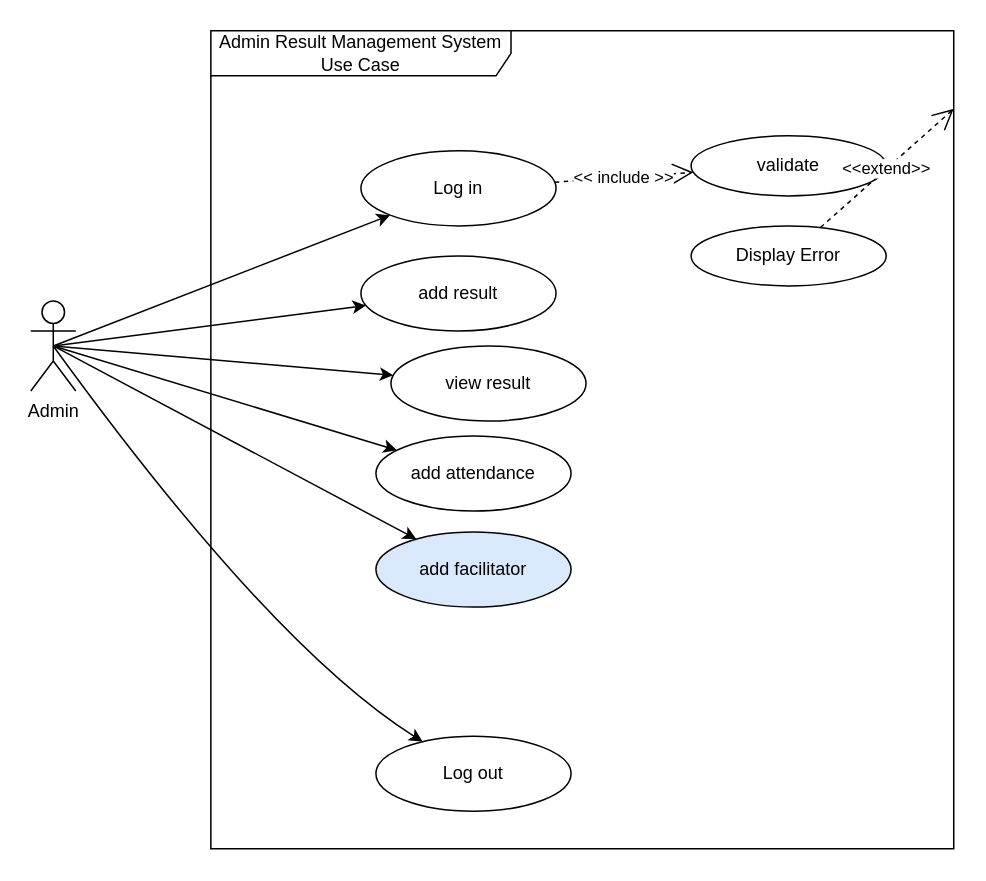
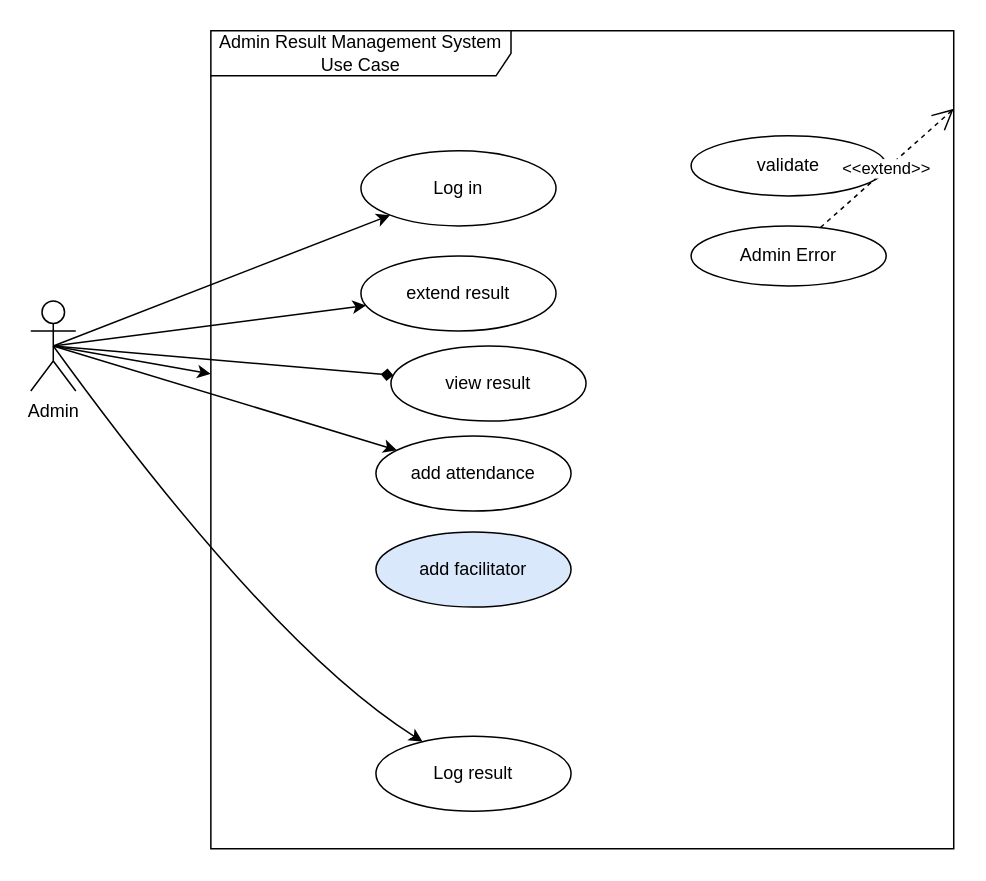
(622, 177) -> none
(788, 256) -> (788, 256)
(458, 293) -> (458, 293)
(382, 374) -> (381, 374)
(235, 442) -> (136, 360)
(473, 773) -> (473, 773)
